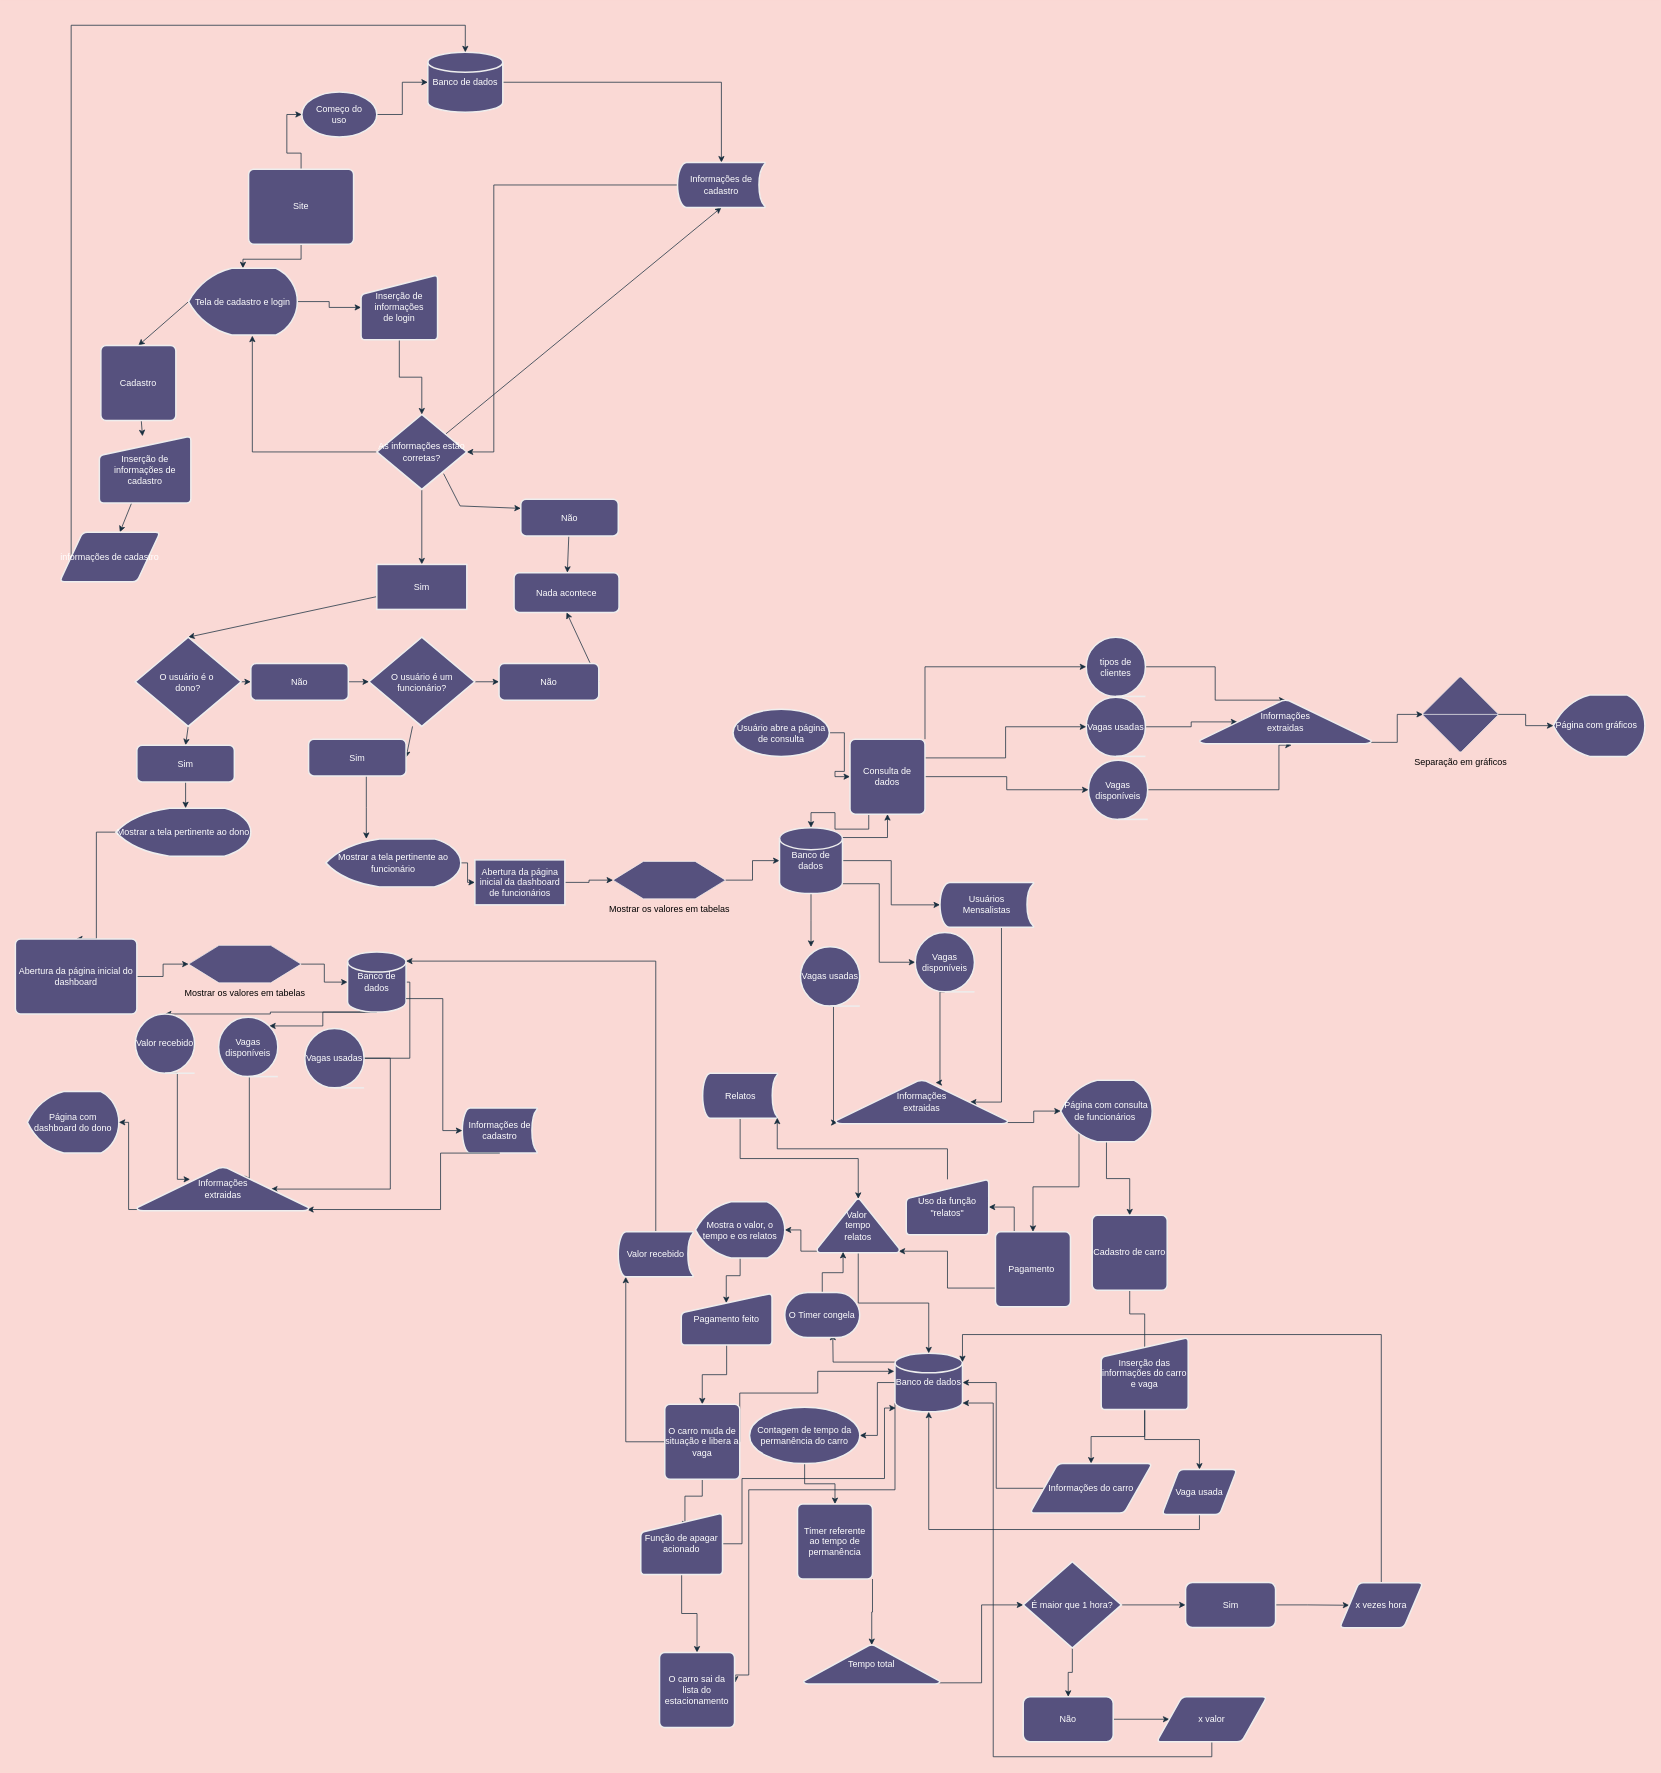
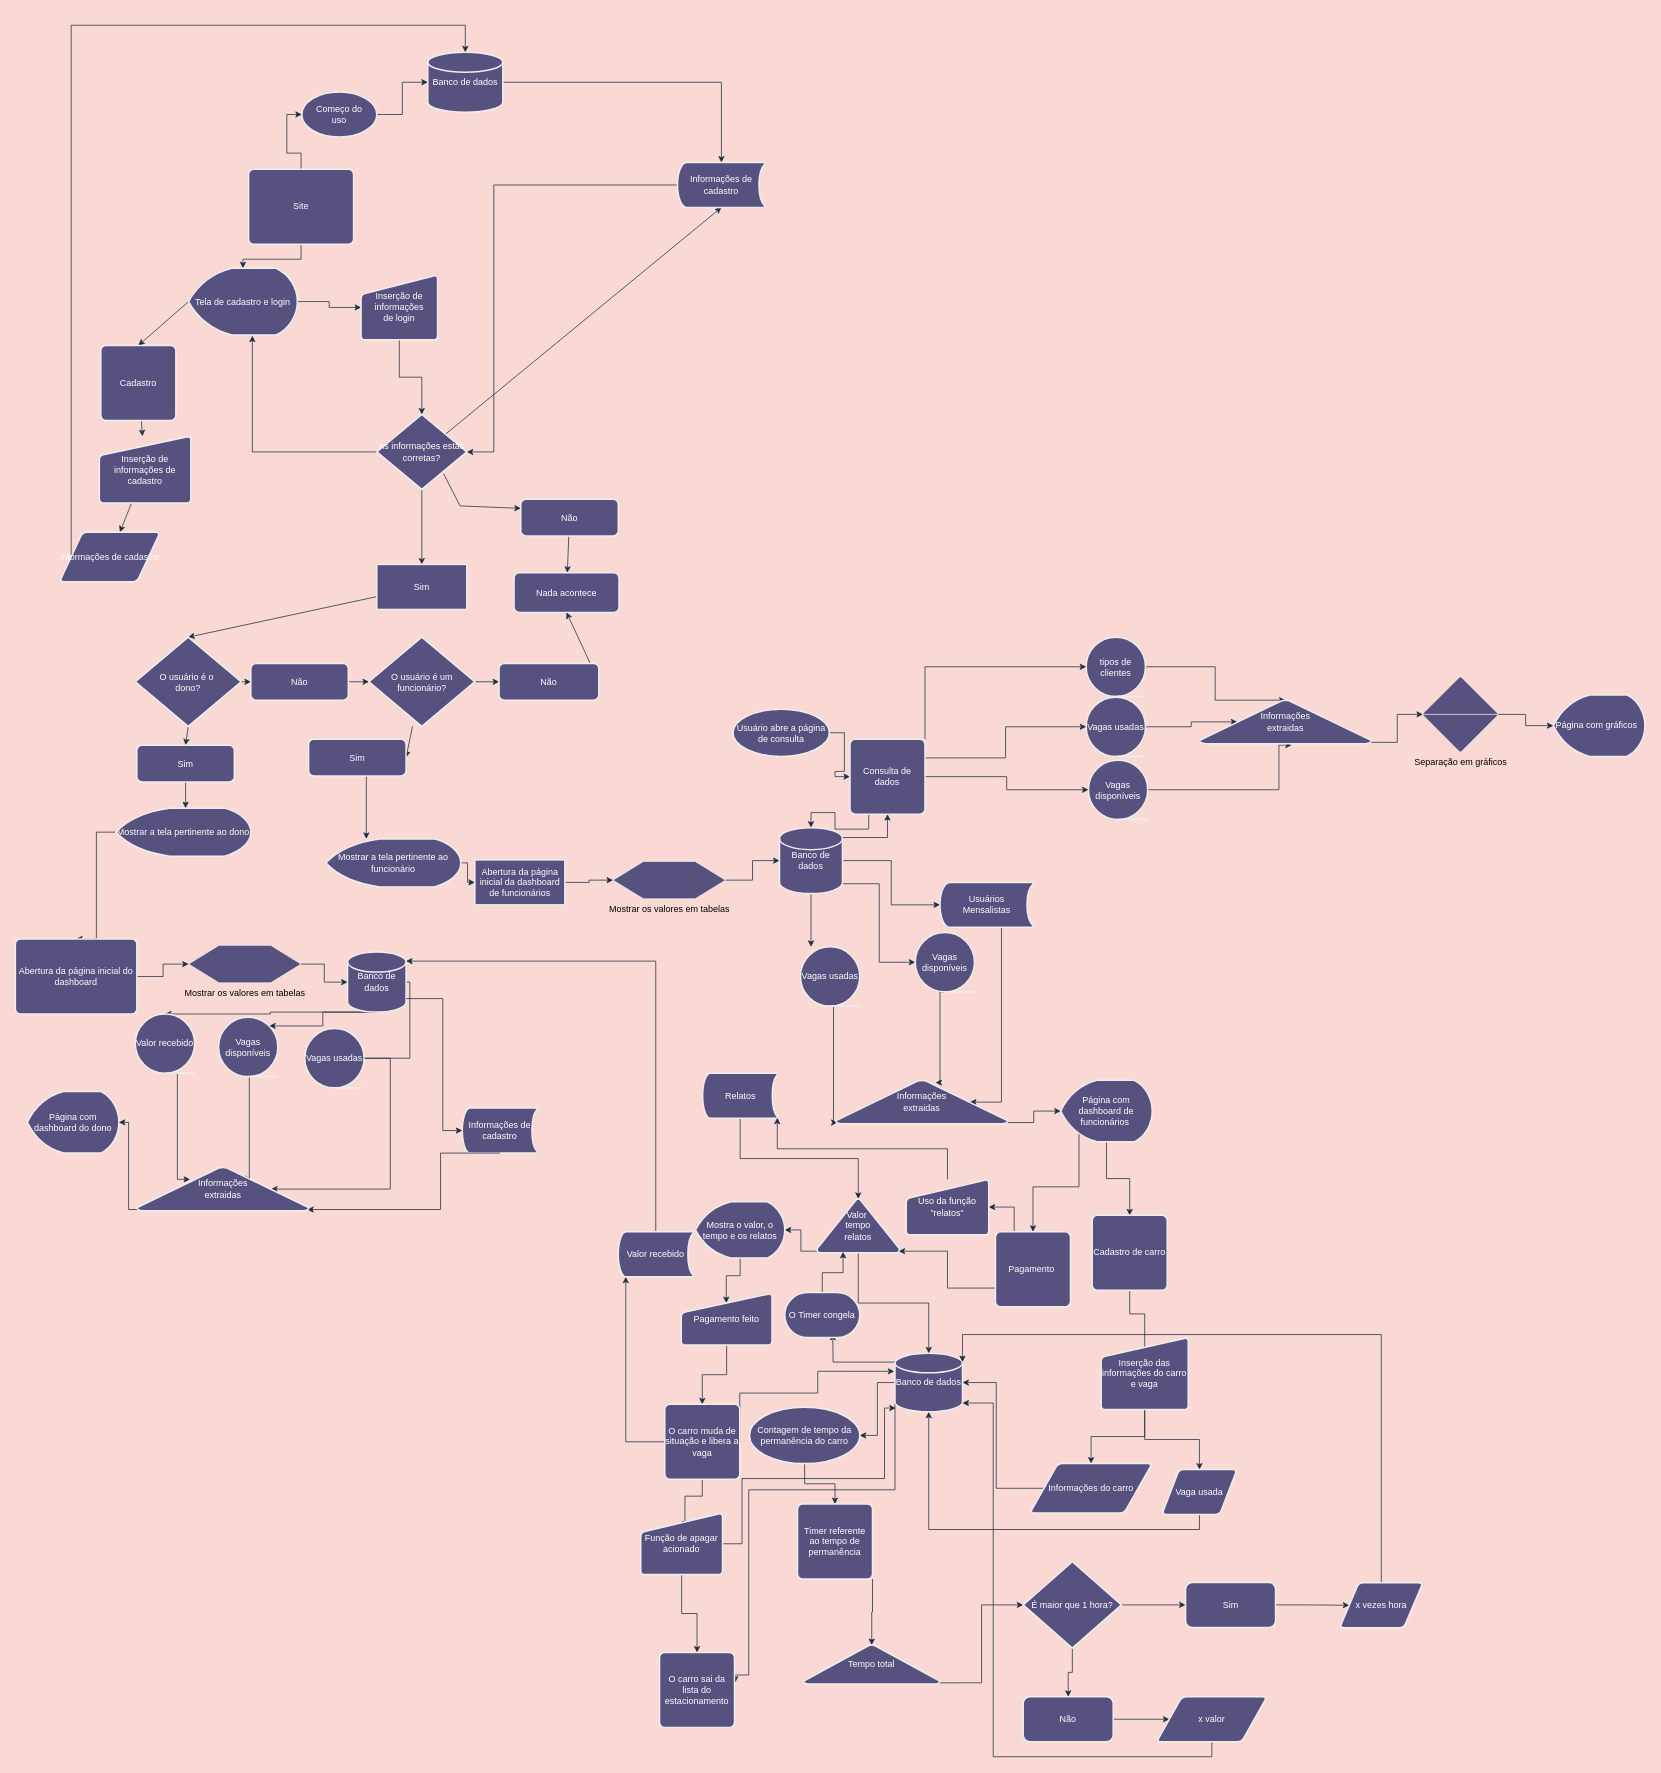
(1107, 1111) -> (1107, 1111)
